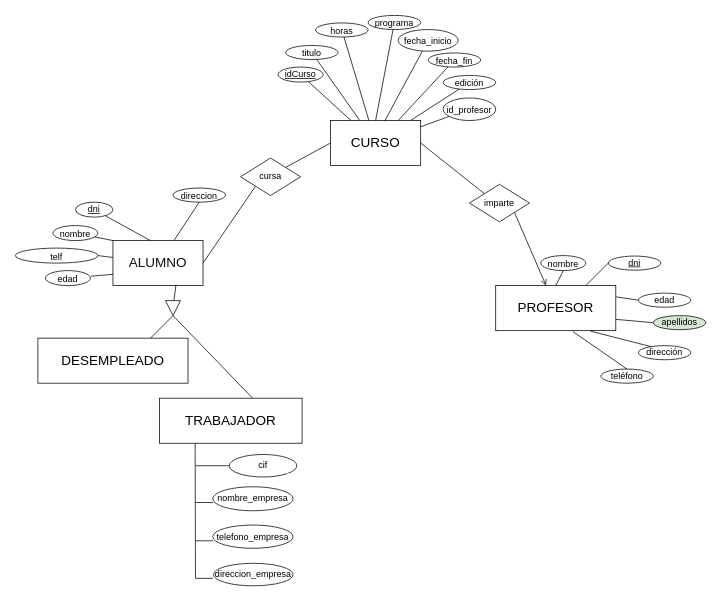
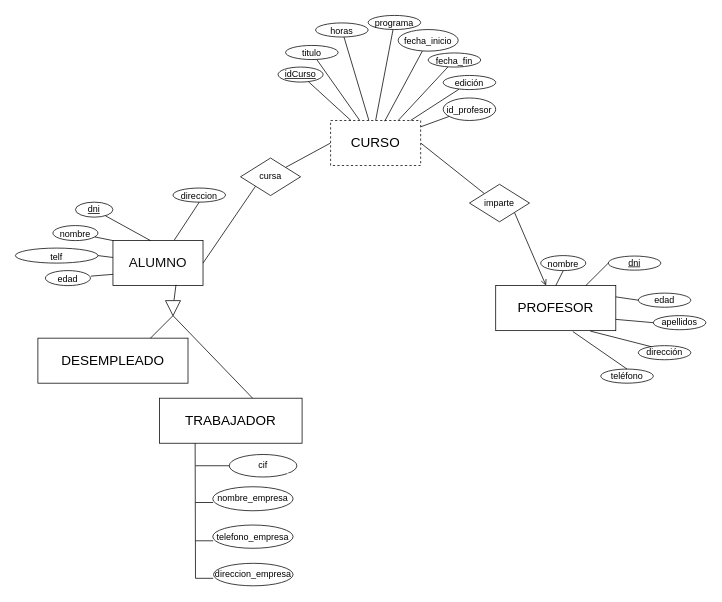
(375, 143) -> (375, 143)
(679, 322) -> (679, 322)
